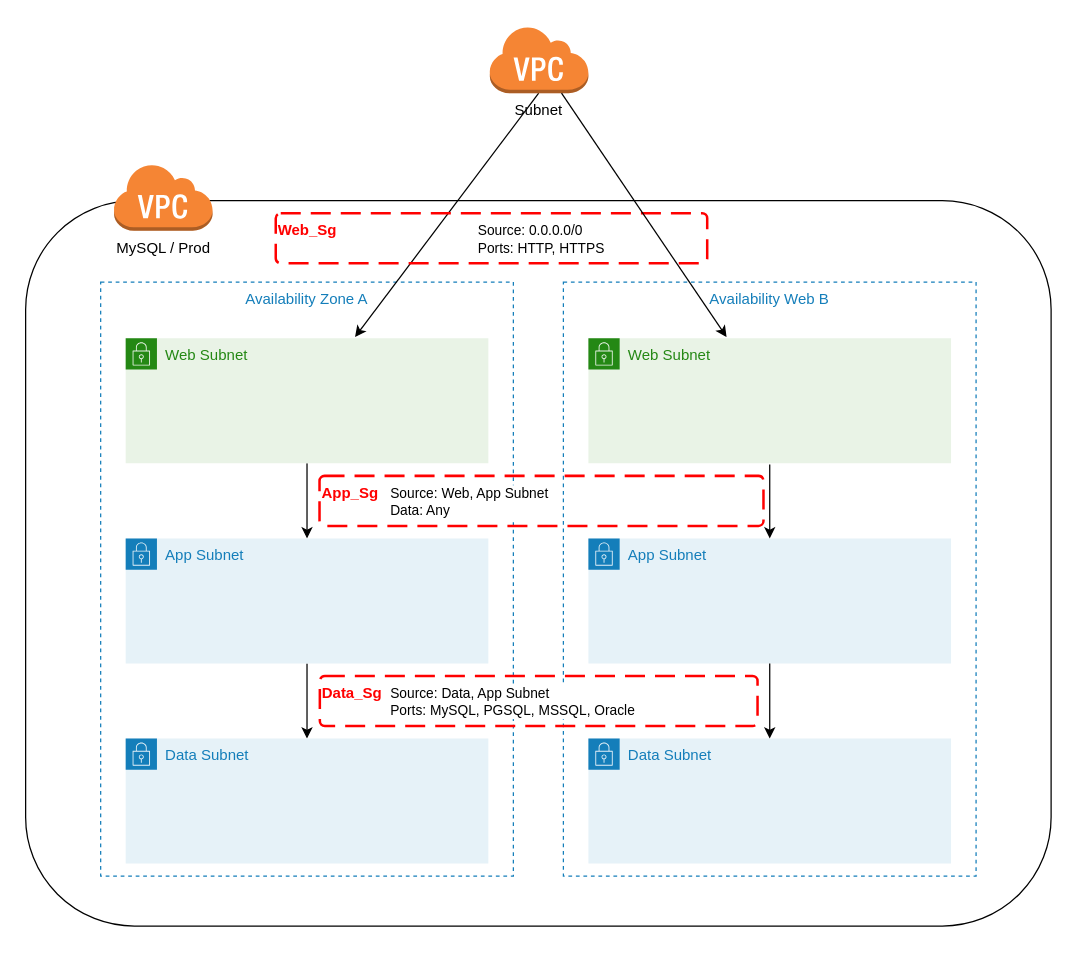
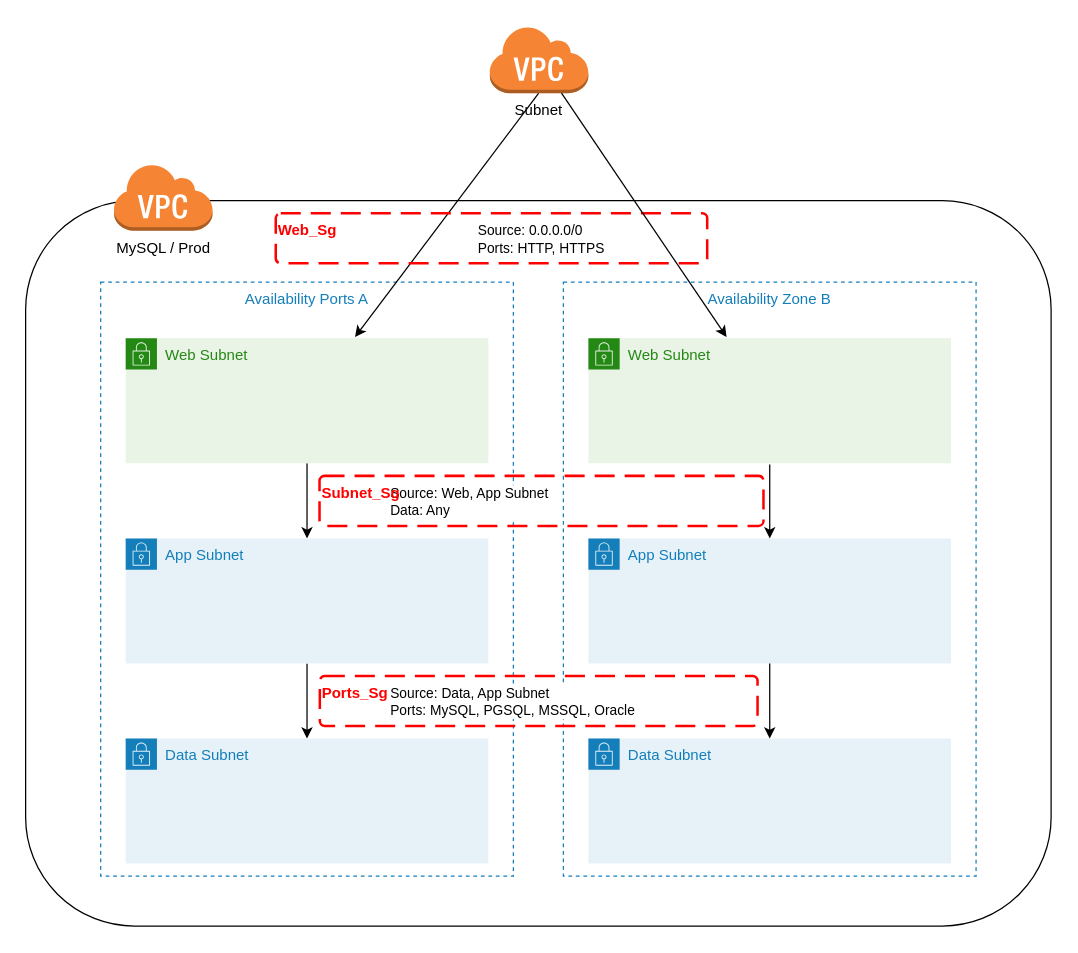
(306, 299) -> (306, 299)
(769, 299) -> (769, 299)
(346, 493) -> (359, 493)
(351, 693) -> (355, 693)
